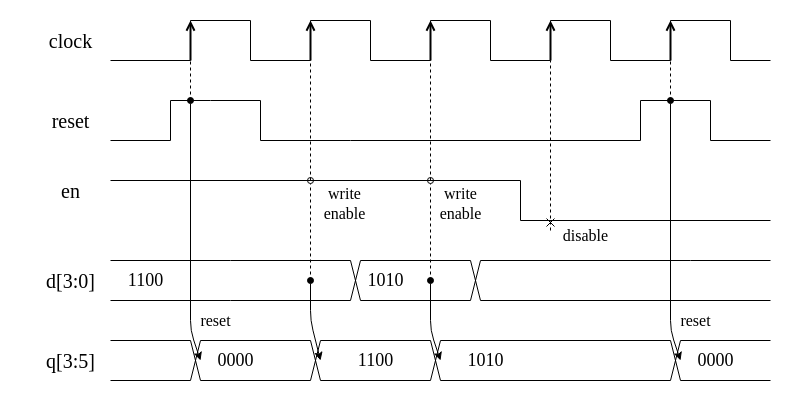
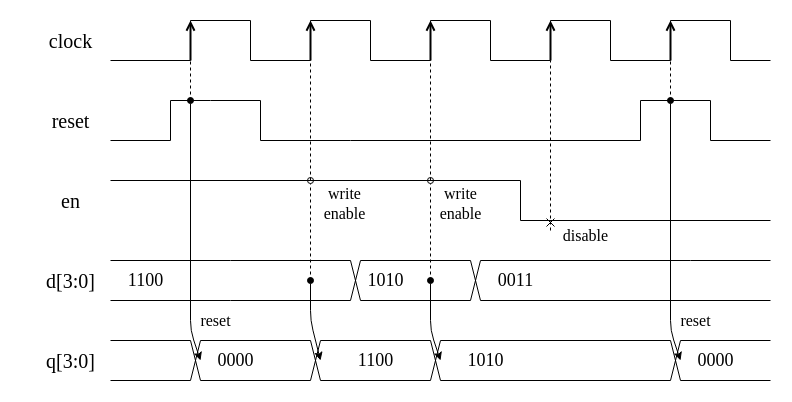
(71, 191) -> (71, 201)
none -> (516, 281)
(71, 361) -> (71, 361)
